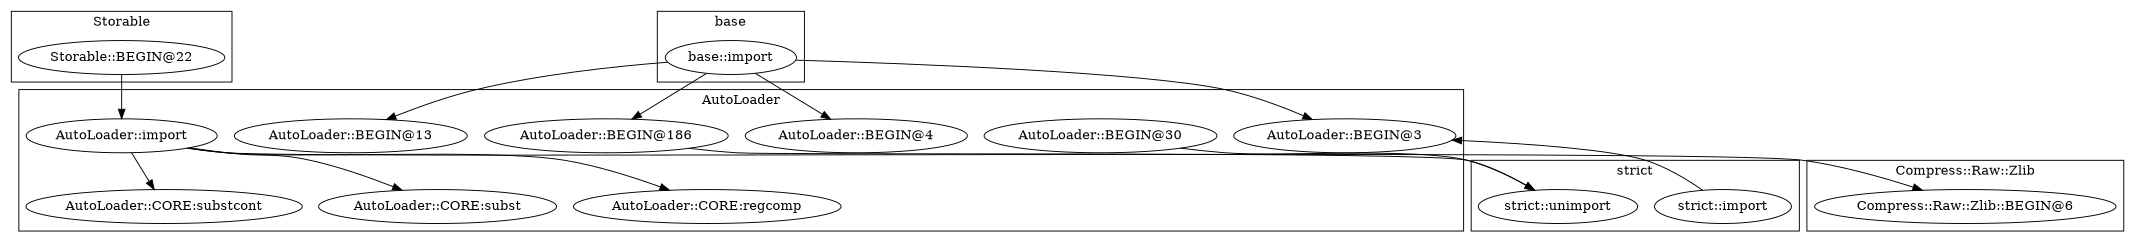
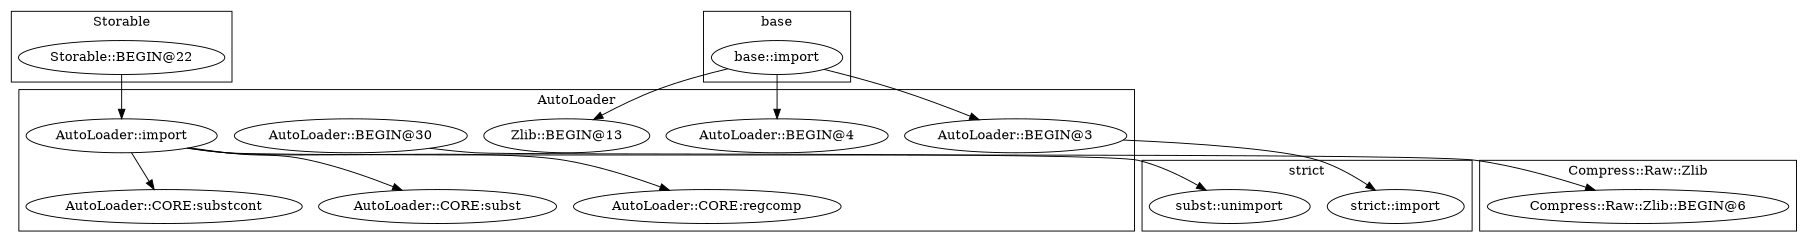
(351, 136) -> (567, 136)
(606, 136) -> none
(1586, 150) -> (1249, 149)
(1558, 207) -> (1230, 207)
